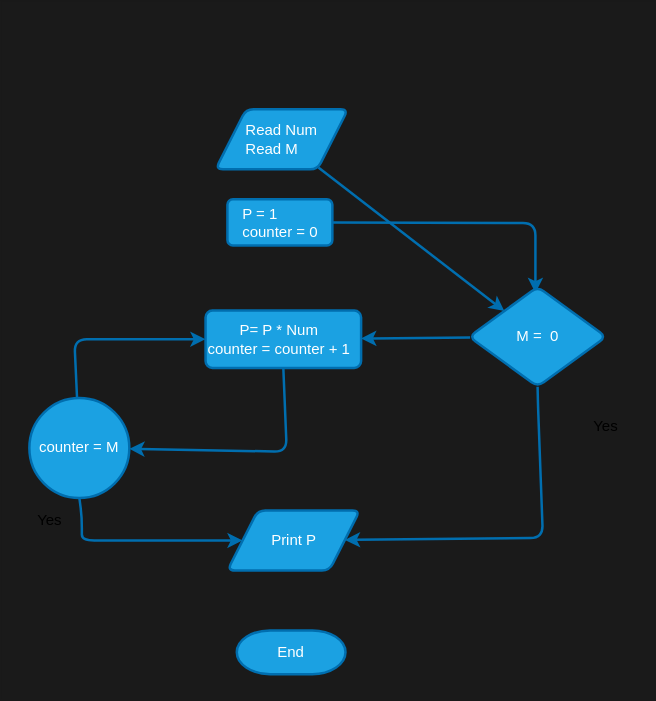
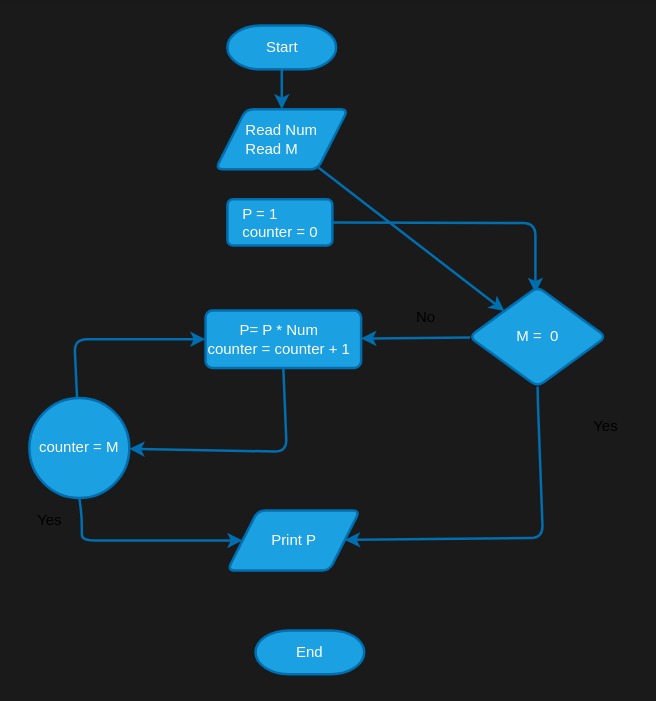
none -> (282, 48)
none -> (282, 84)
none -> (425, 318)
(291, 653) -> (310, 653)
